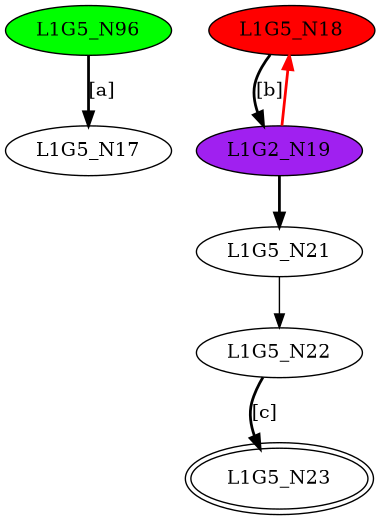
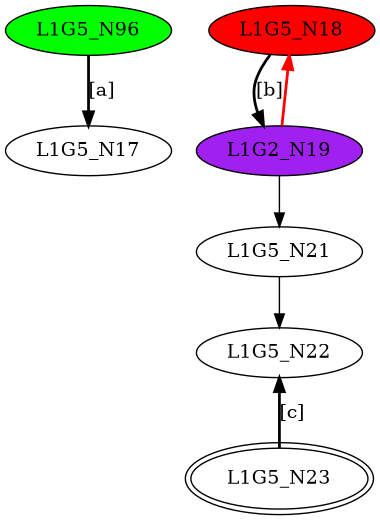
(279, 194) -> (279, 194)
(251, 406) -> (279, 420)
